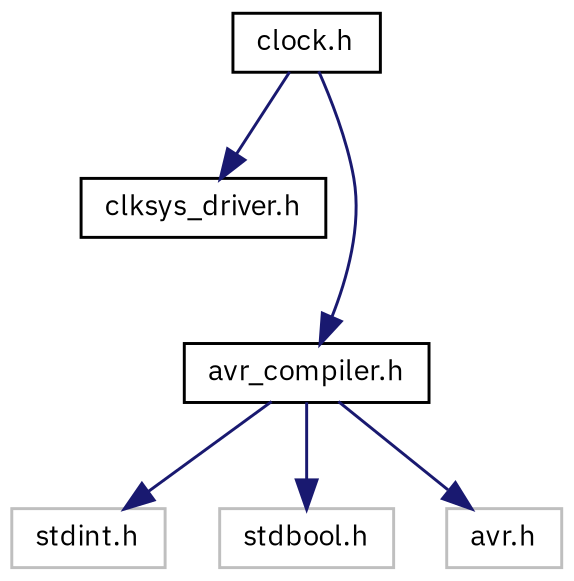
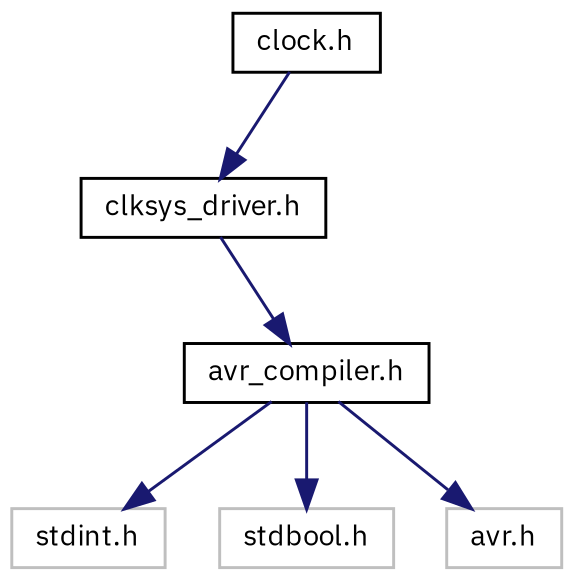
(355, 193) -> (247, 278)
